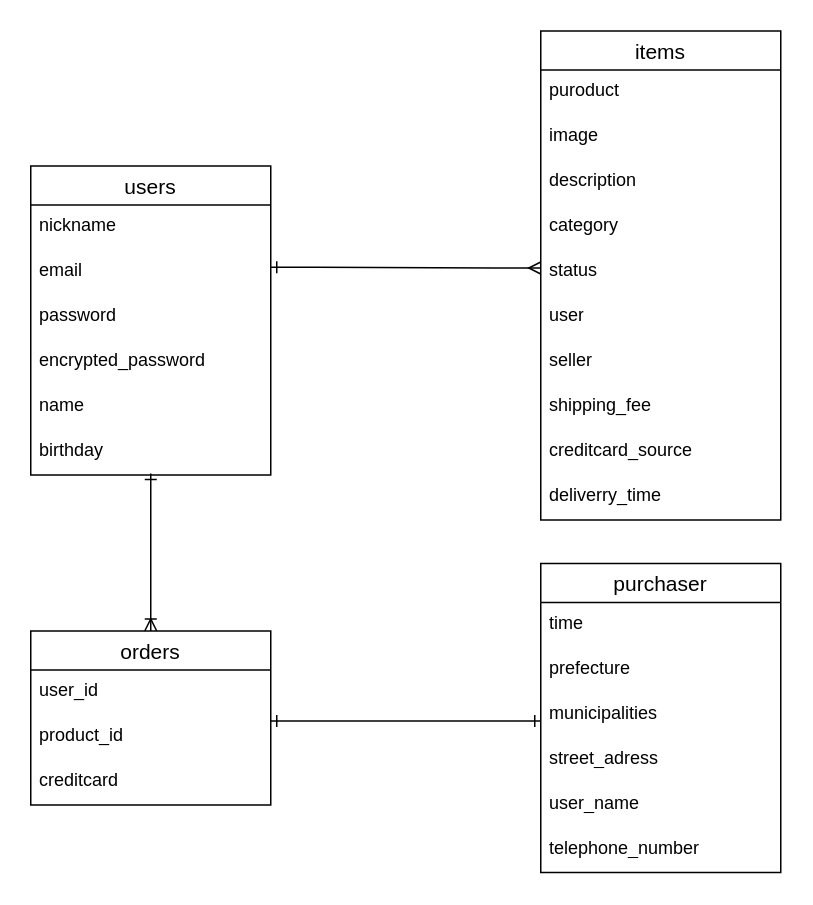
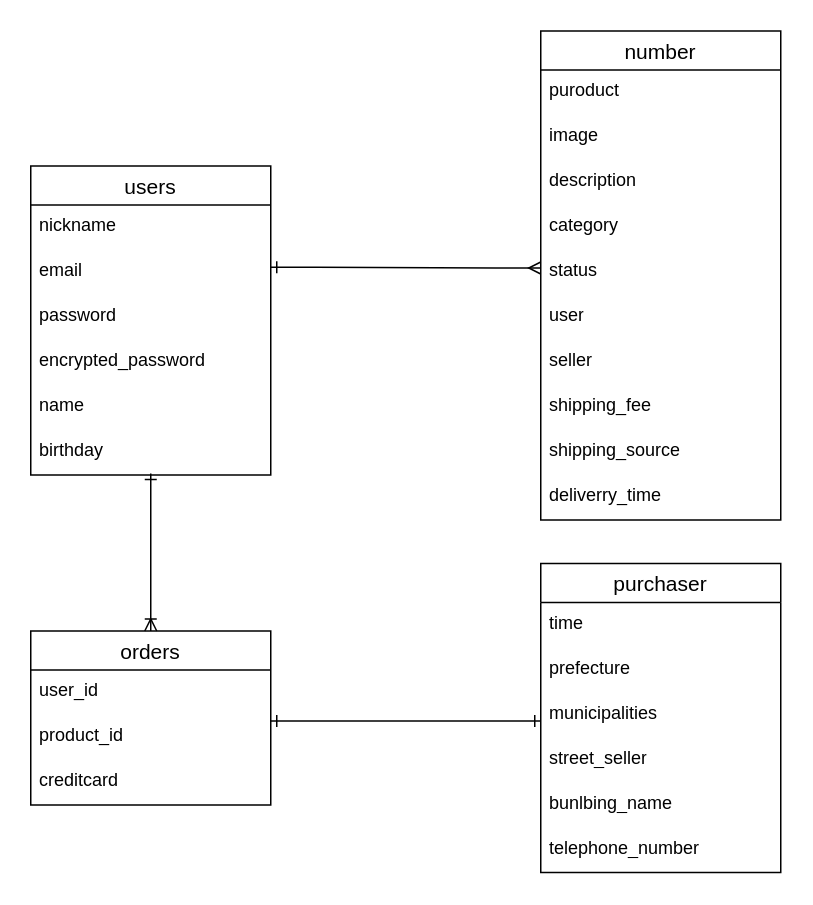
(660, 52) -> (660, 52)
(633, 451) -> (621, 451)
(615, 759) -> (611, 759)
(595, 804) -> (611, 804)
